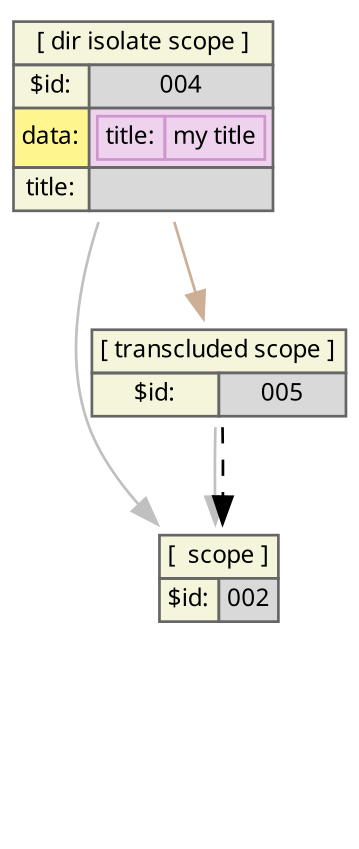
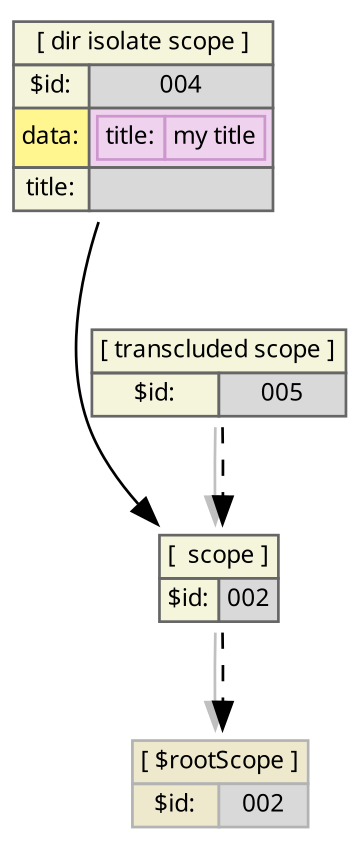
(185, 257) -> none
(77, 370) -> (77, 370)
none -> (219, 784)
